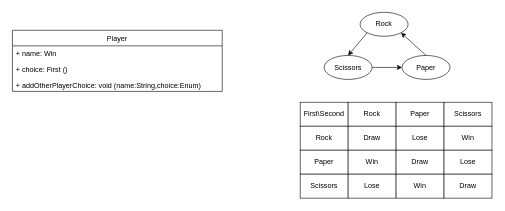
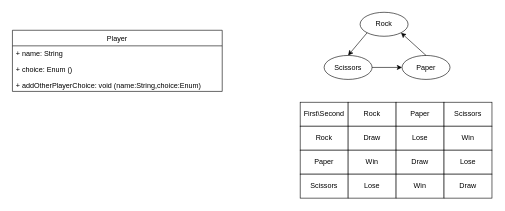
(34, 54) -> (40, 54)
(46, 70) -> (45, 70)
